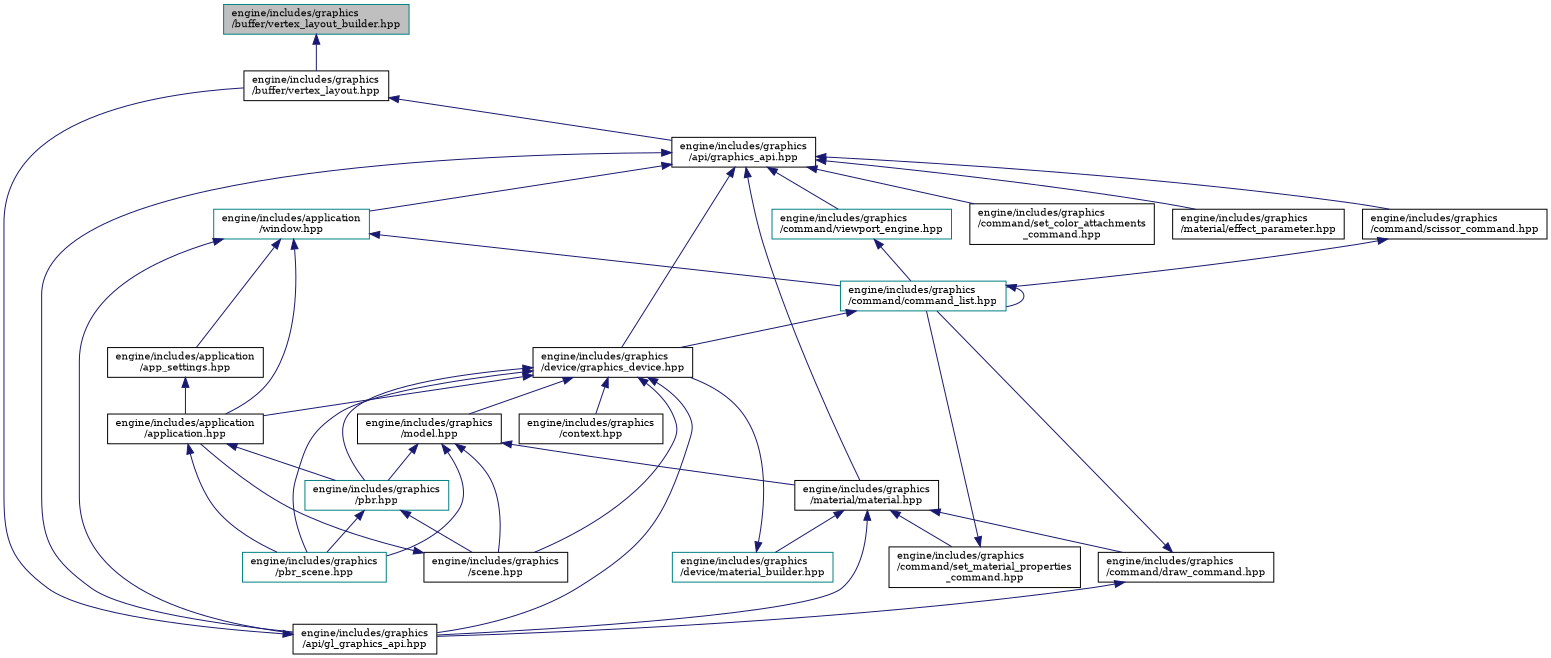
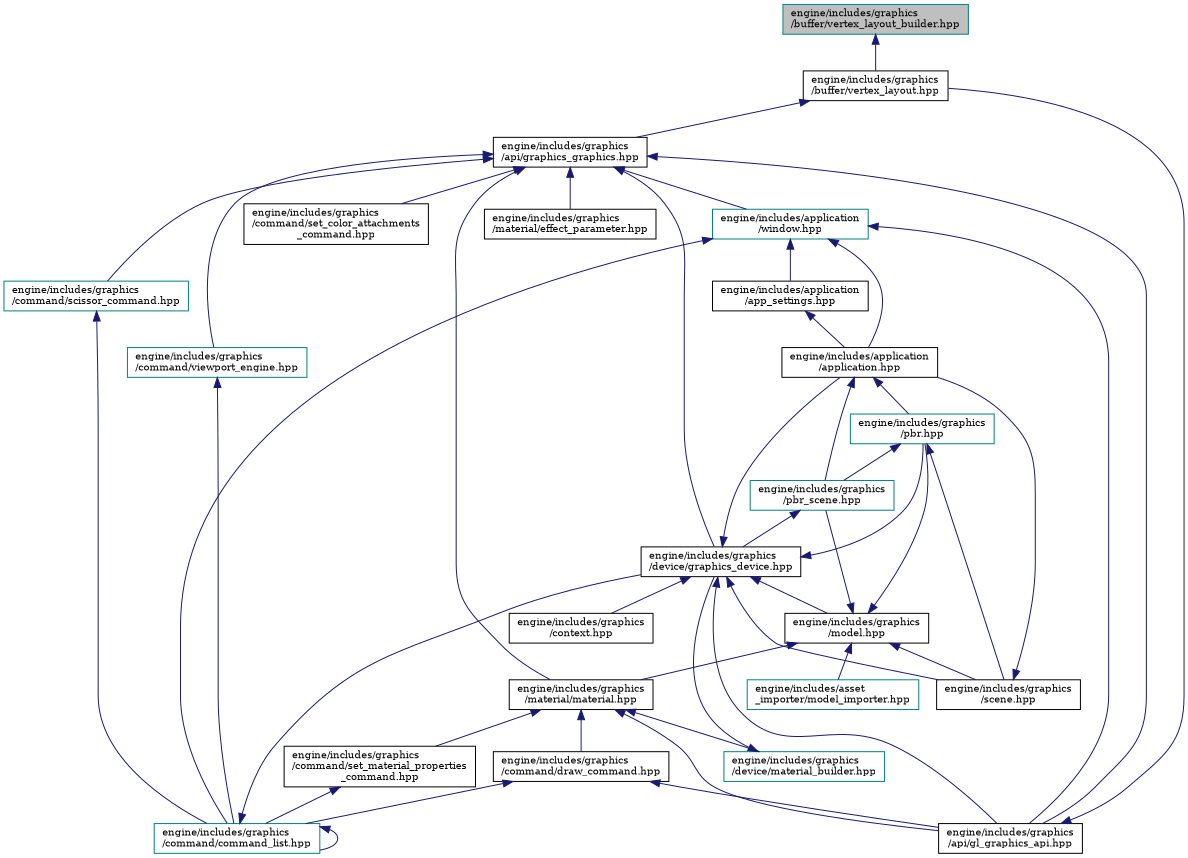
(744, 152) -> (570, 152)
(1455, 224) -> (96, 296)
(338, 414) -> (767, 531)
none -> (833, 695)
